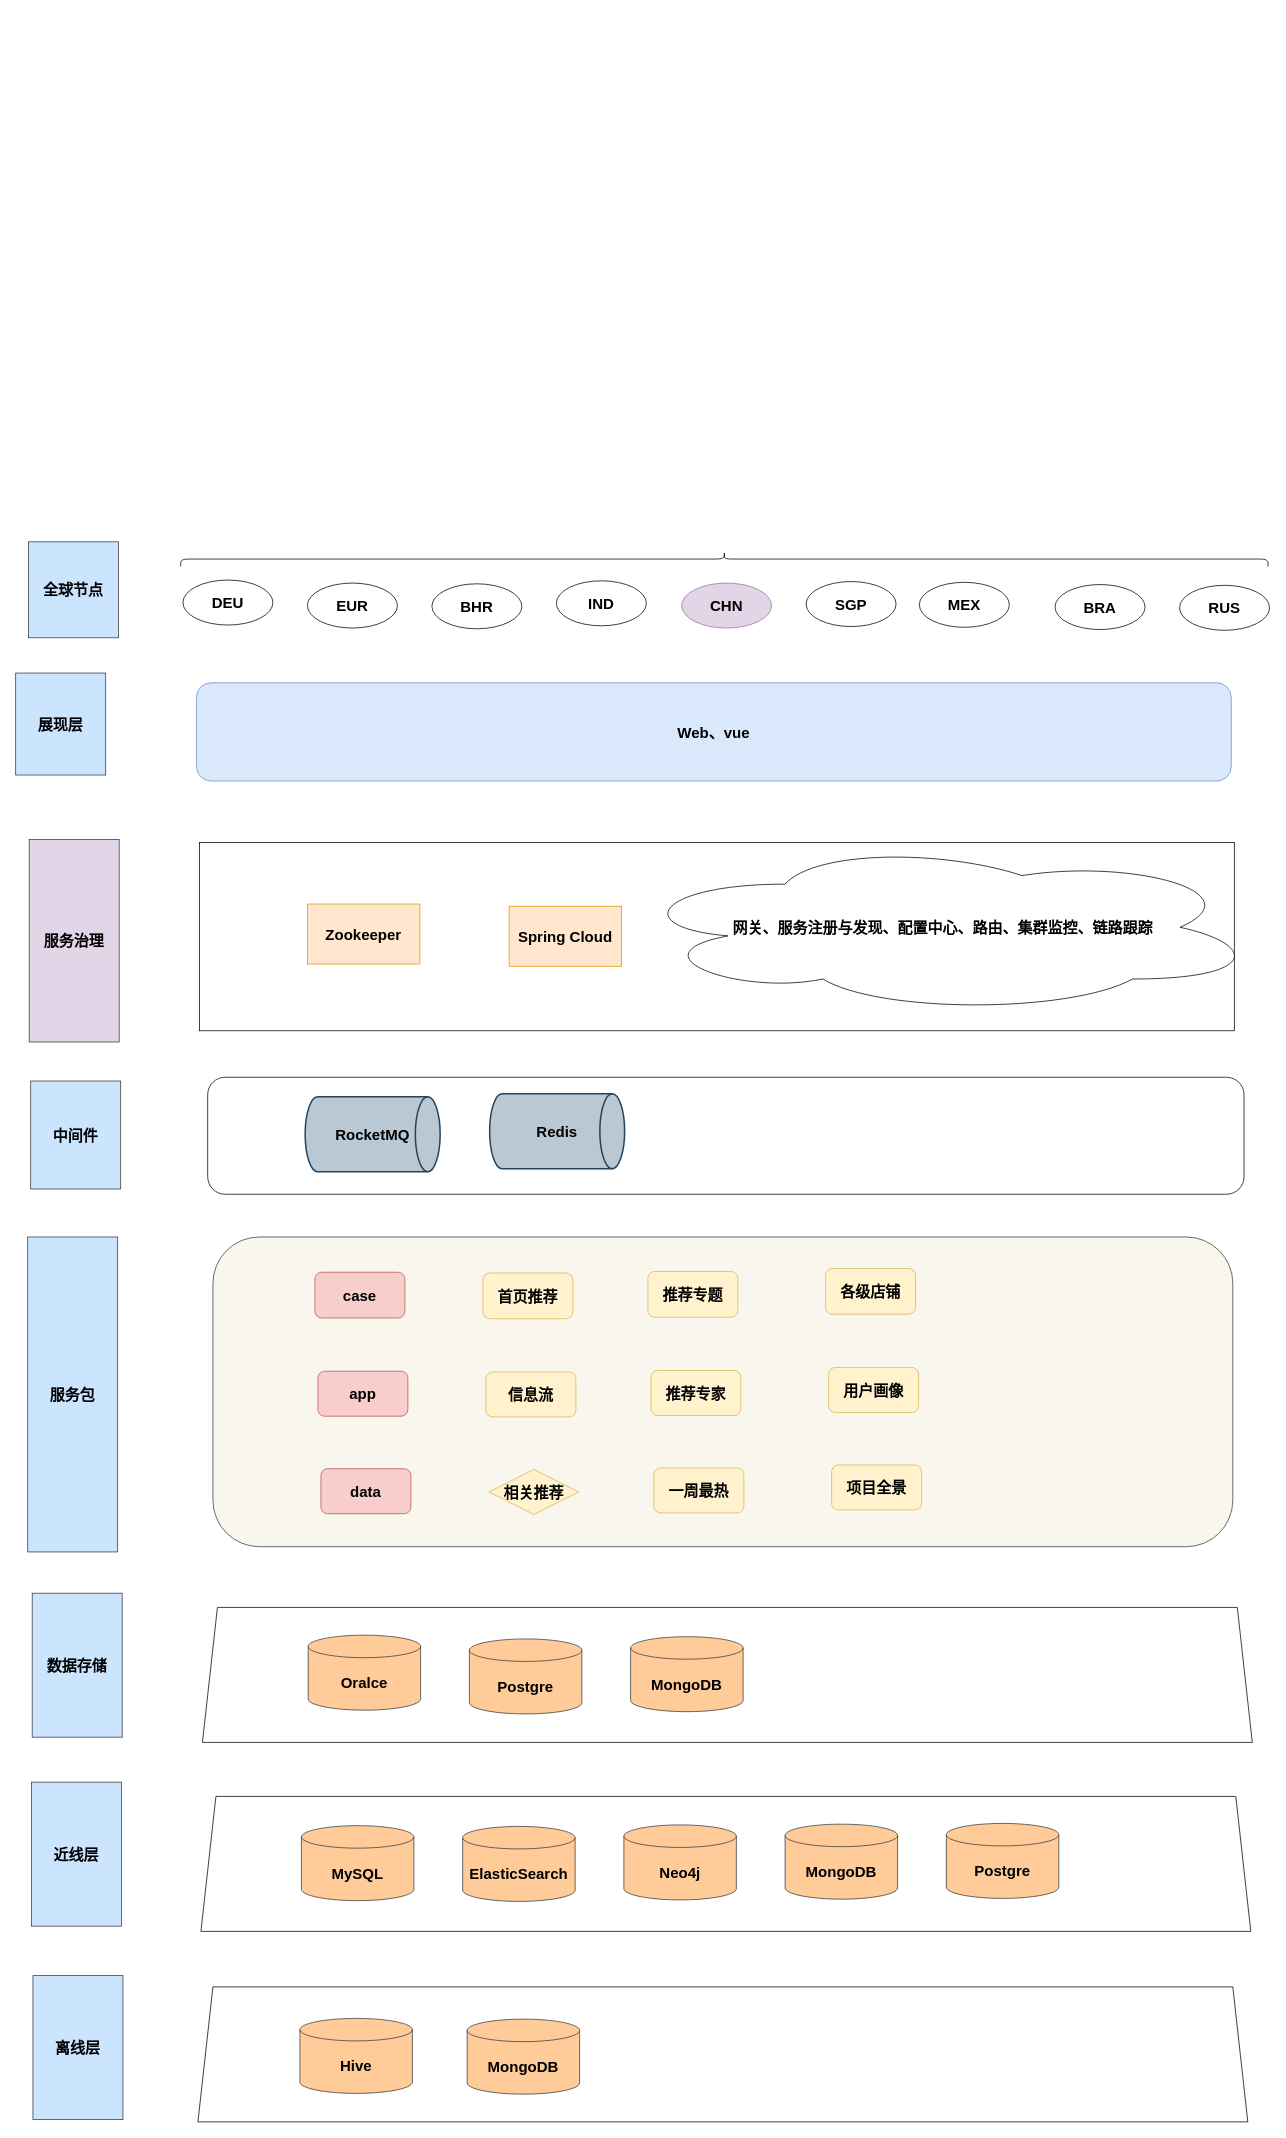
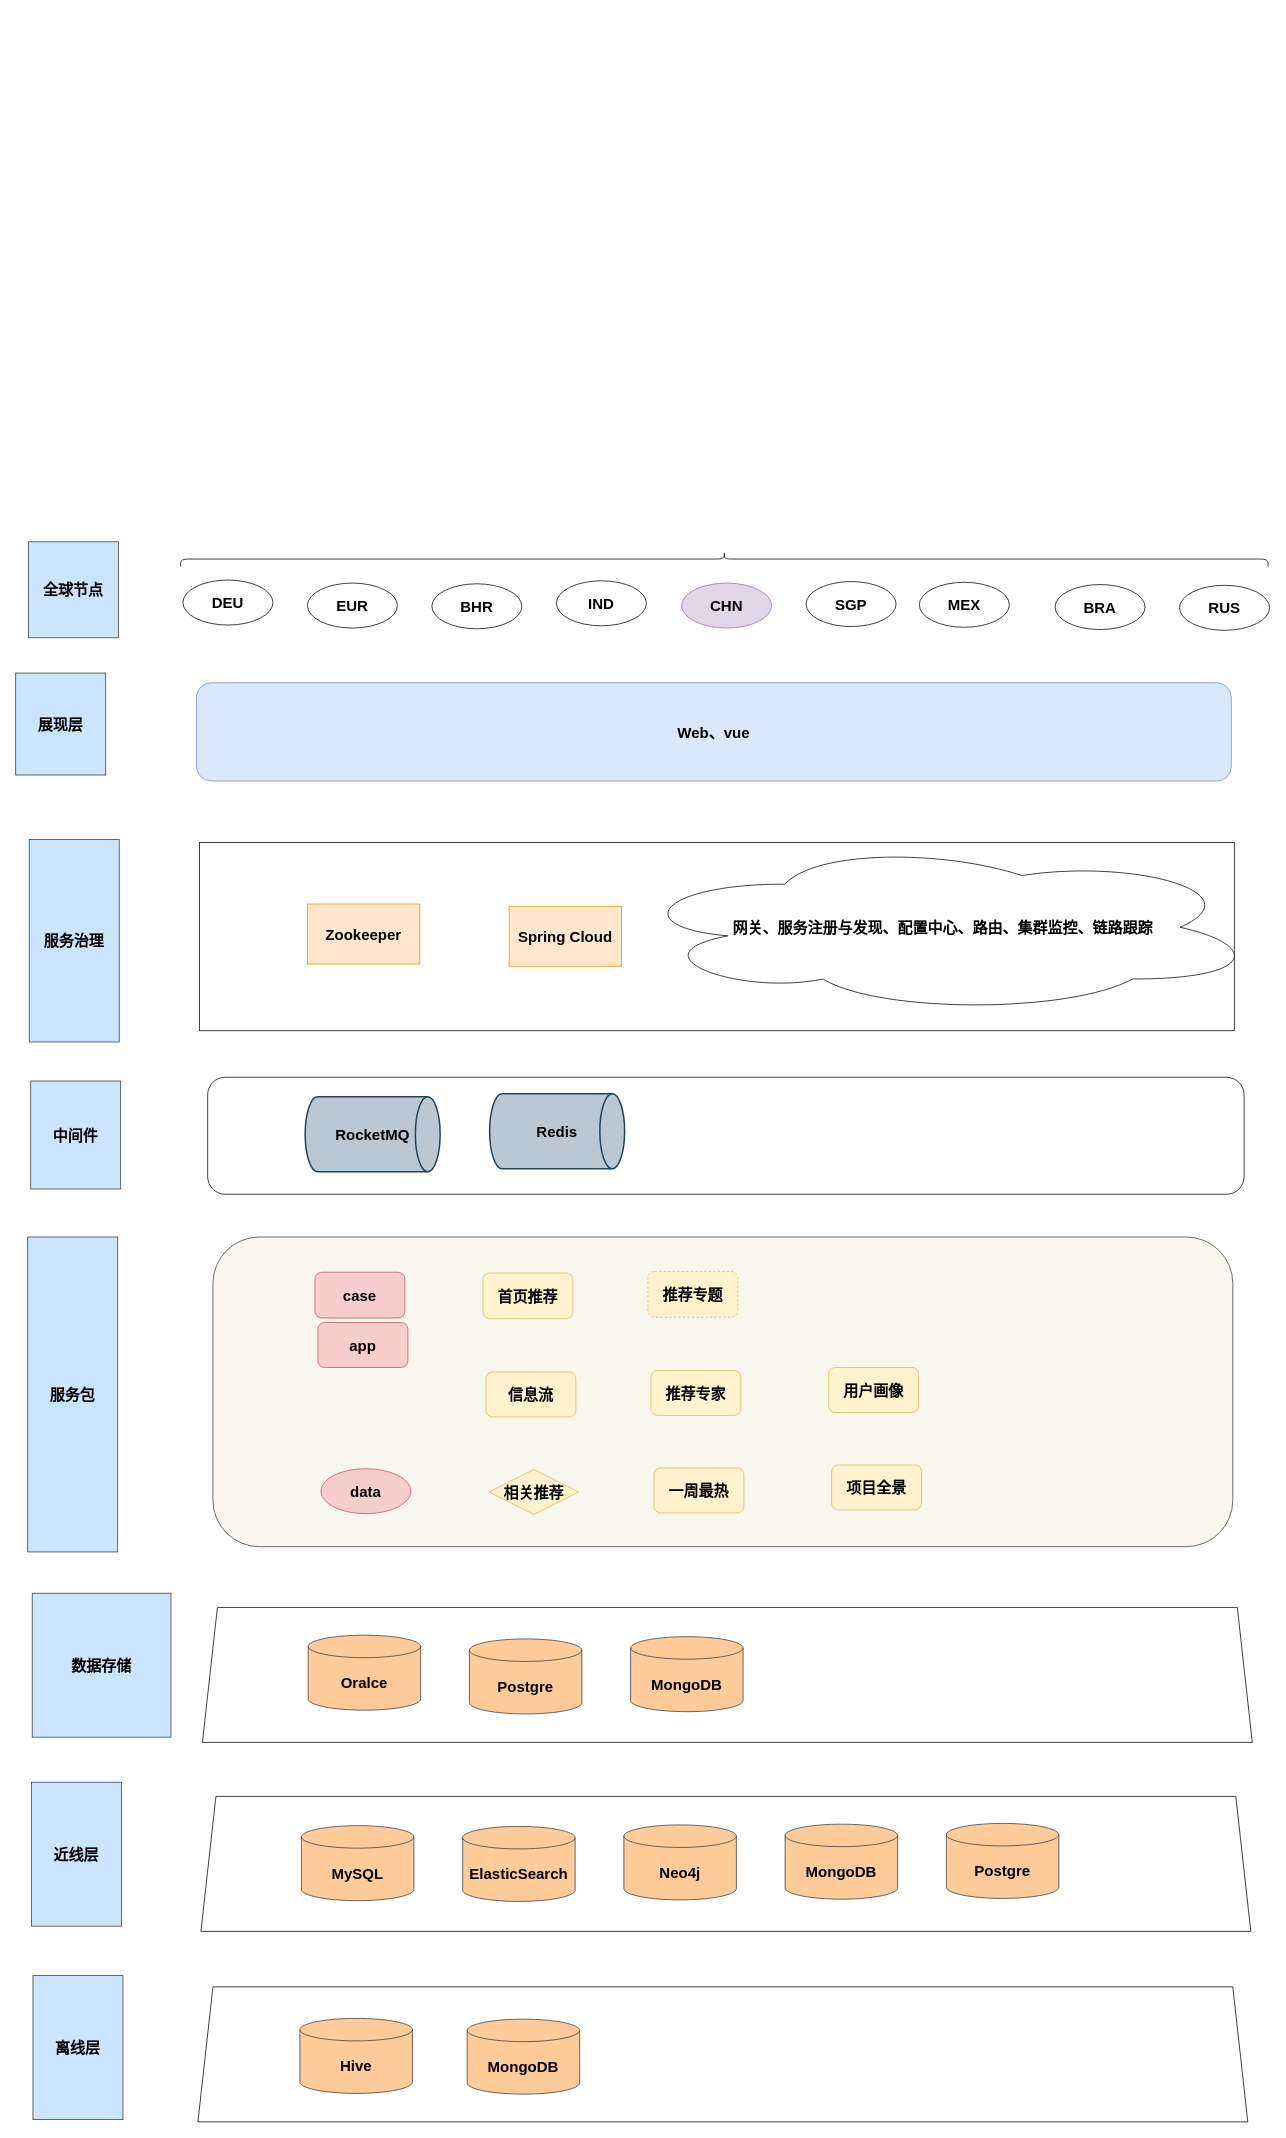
(74, 941) -> (74, 941)
(870, 1292) -> none
(693, 1295) -> (693, 1295)
(363, 1394) -> (363, 1345)
(366, 1491) -> (366, 1491)
(77, 1665) -> (101, 1665)
